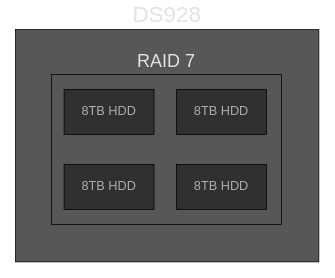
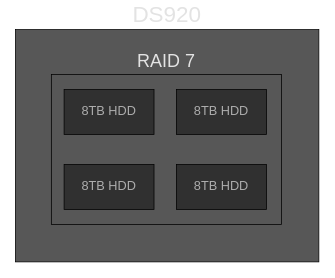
(167, 14) -> (167, 14)
